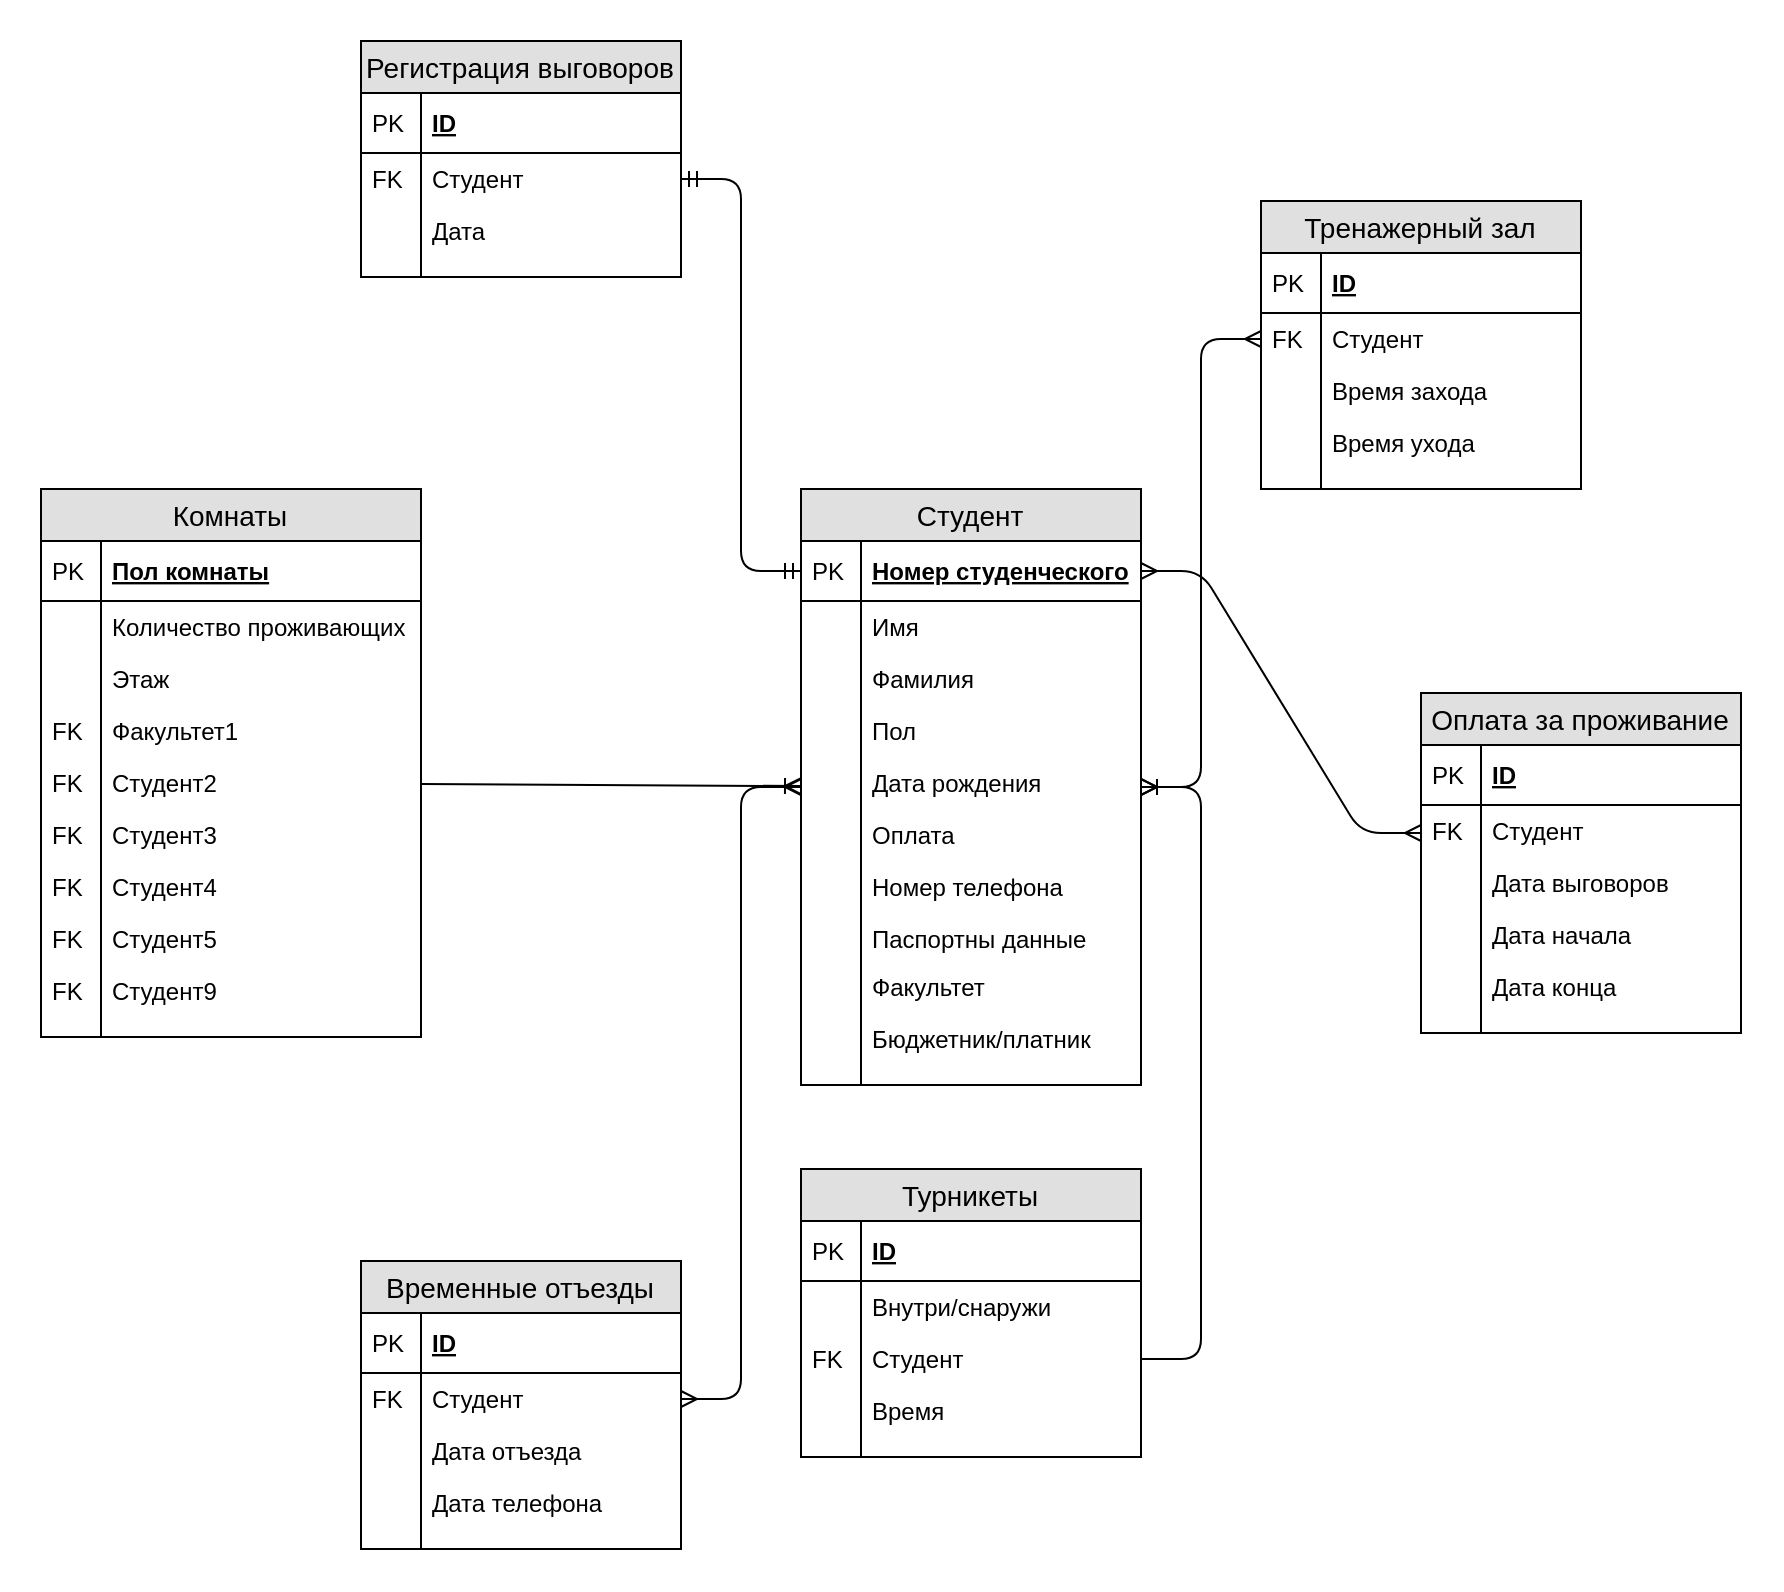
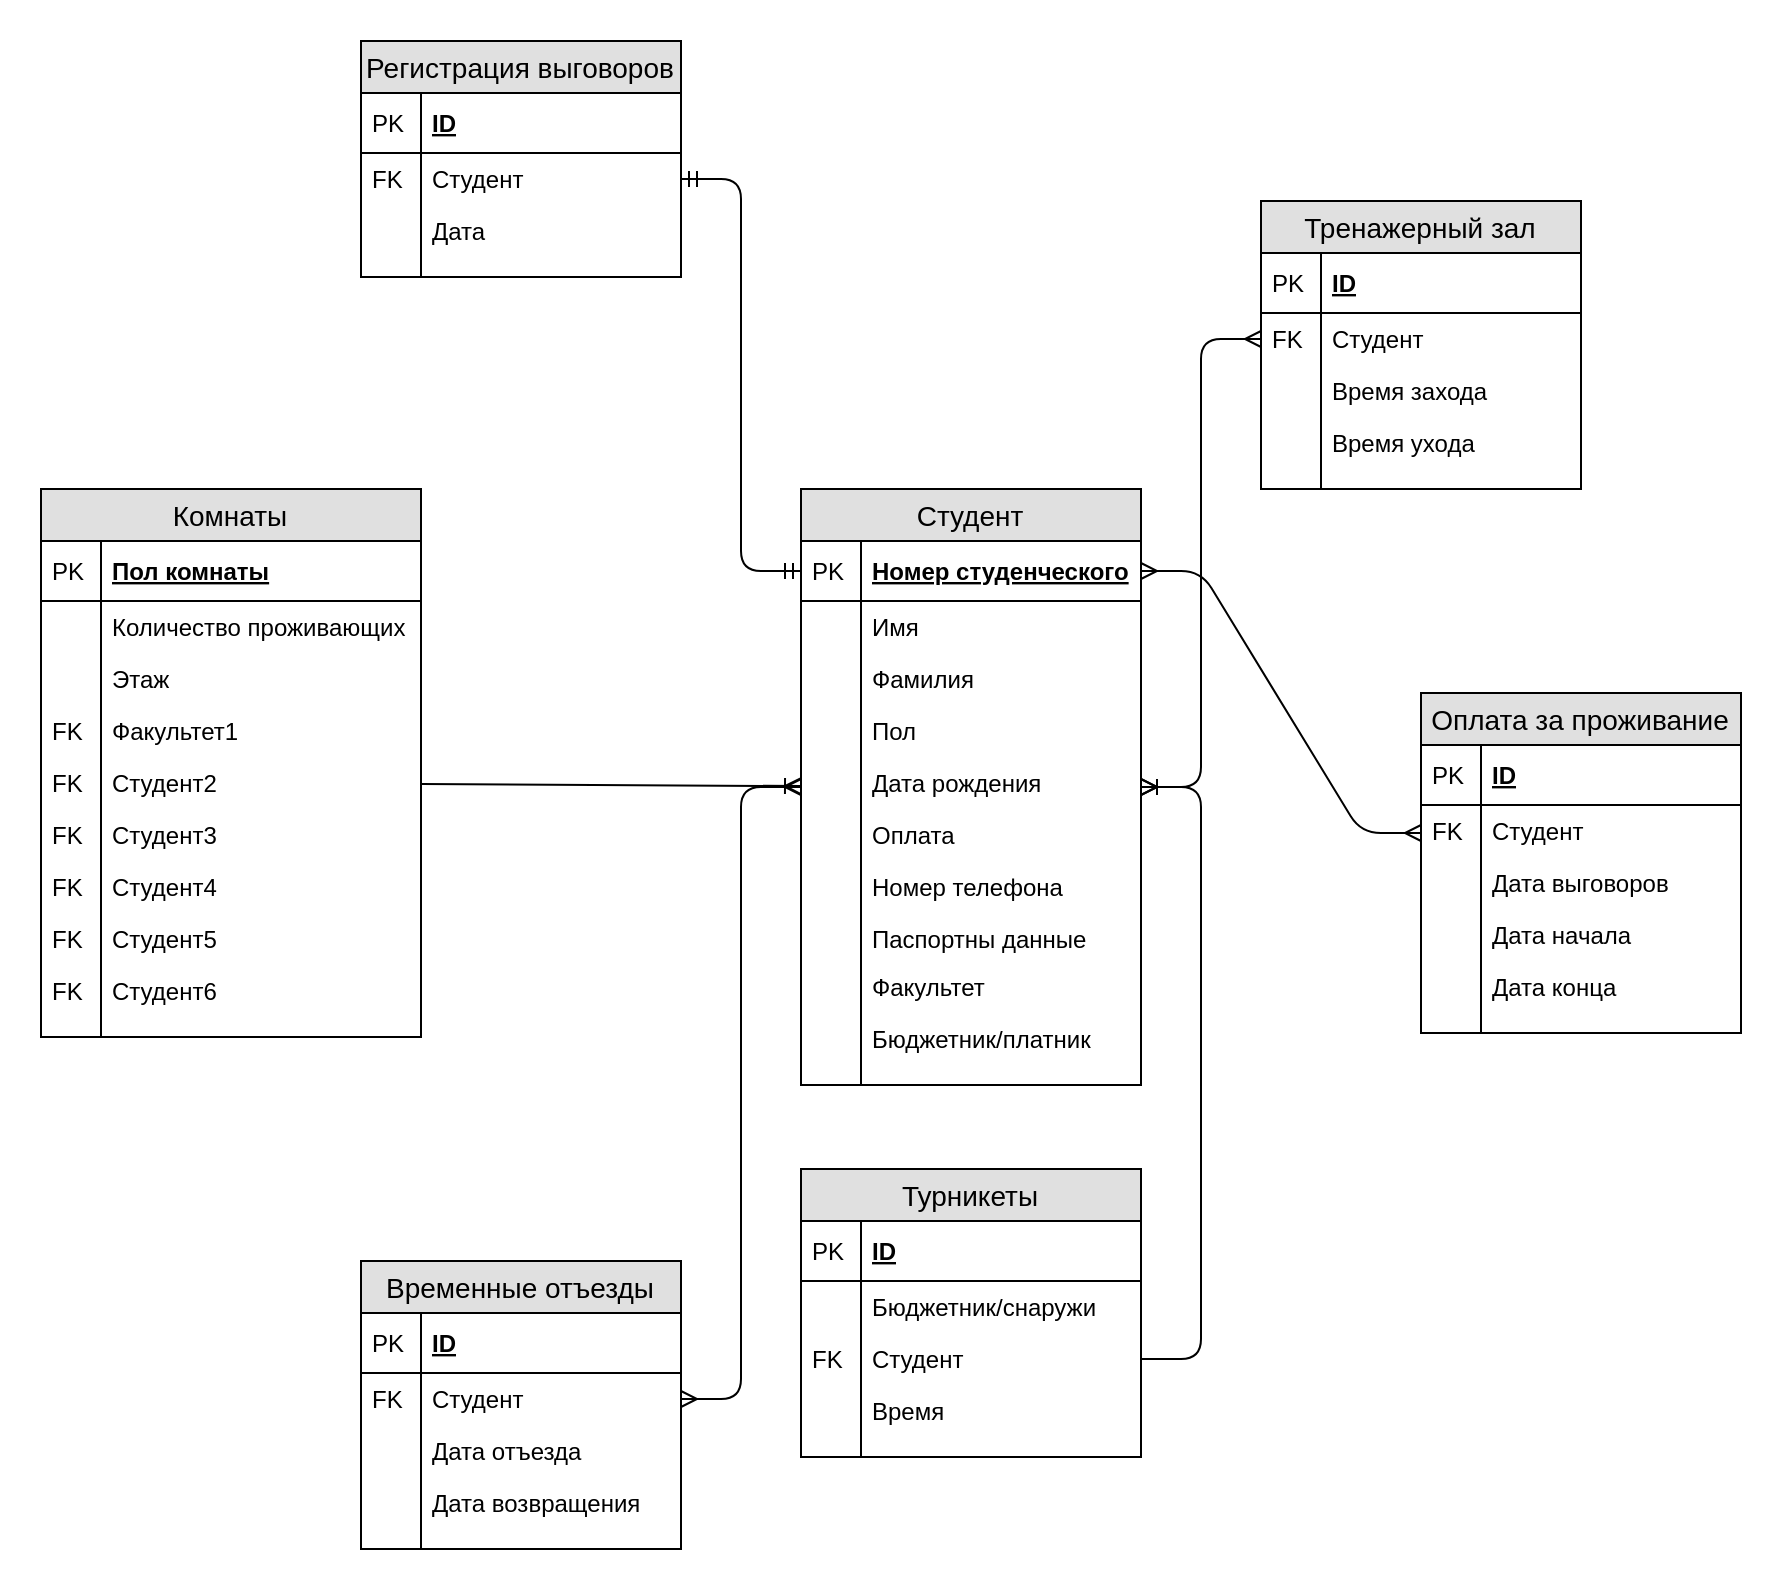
(166, 992) -> (166, 992)
(966, 1308) -> (986, 1308)
(516, 1504) -> (536, 1504)
